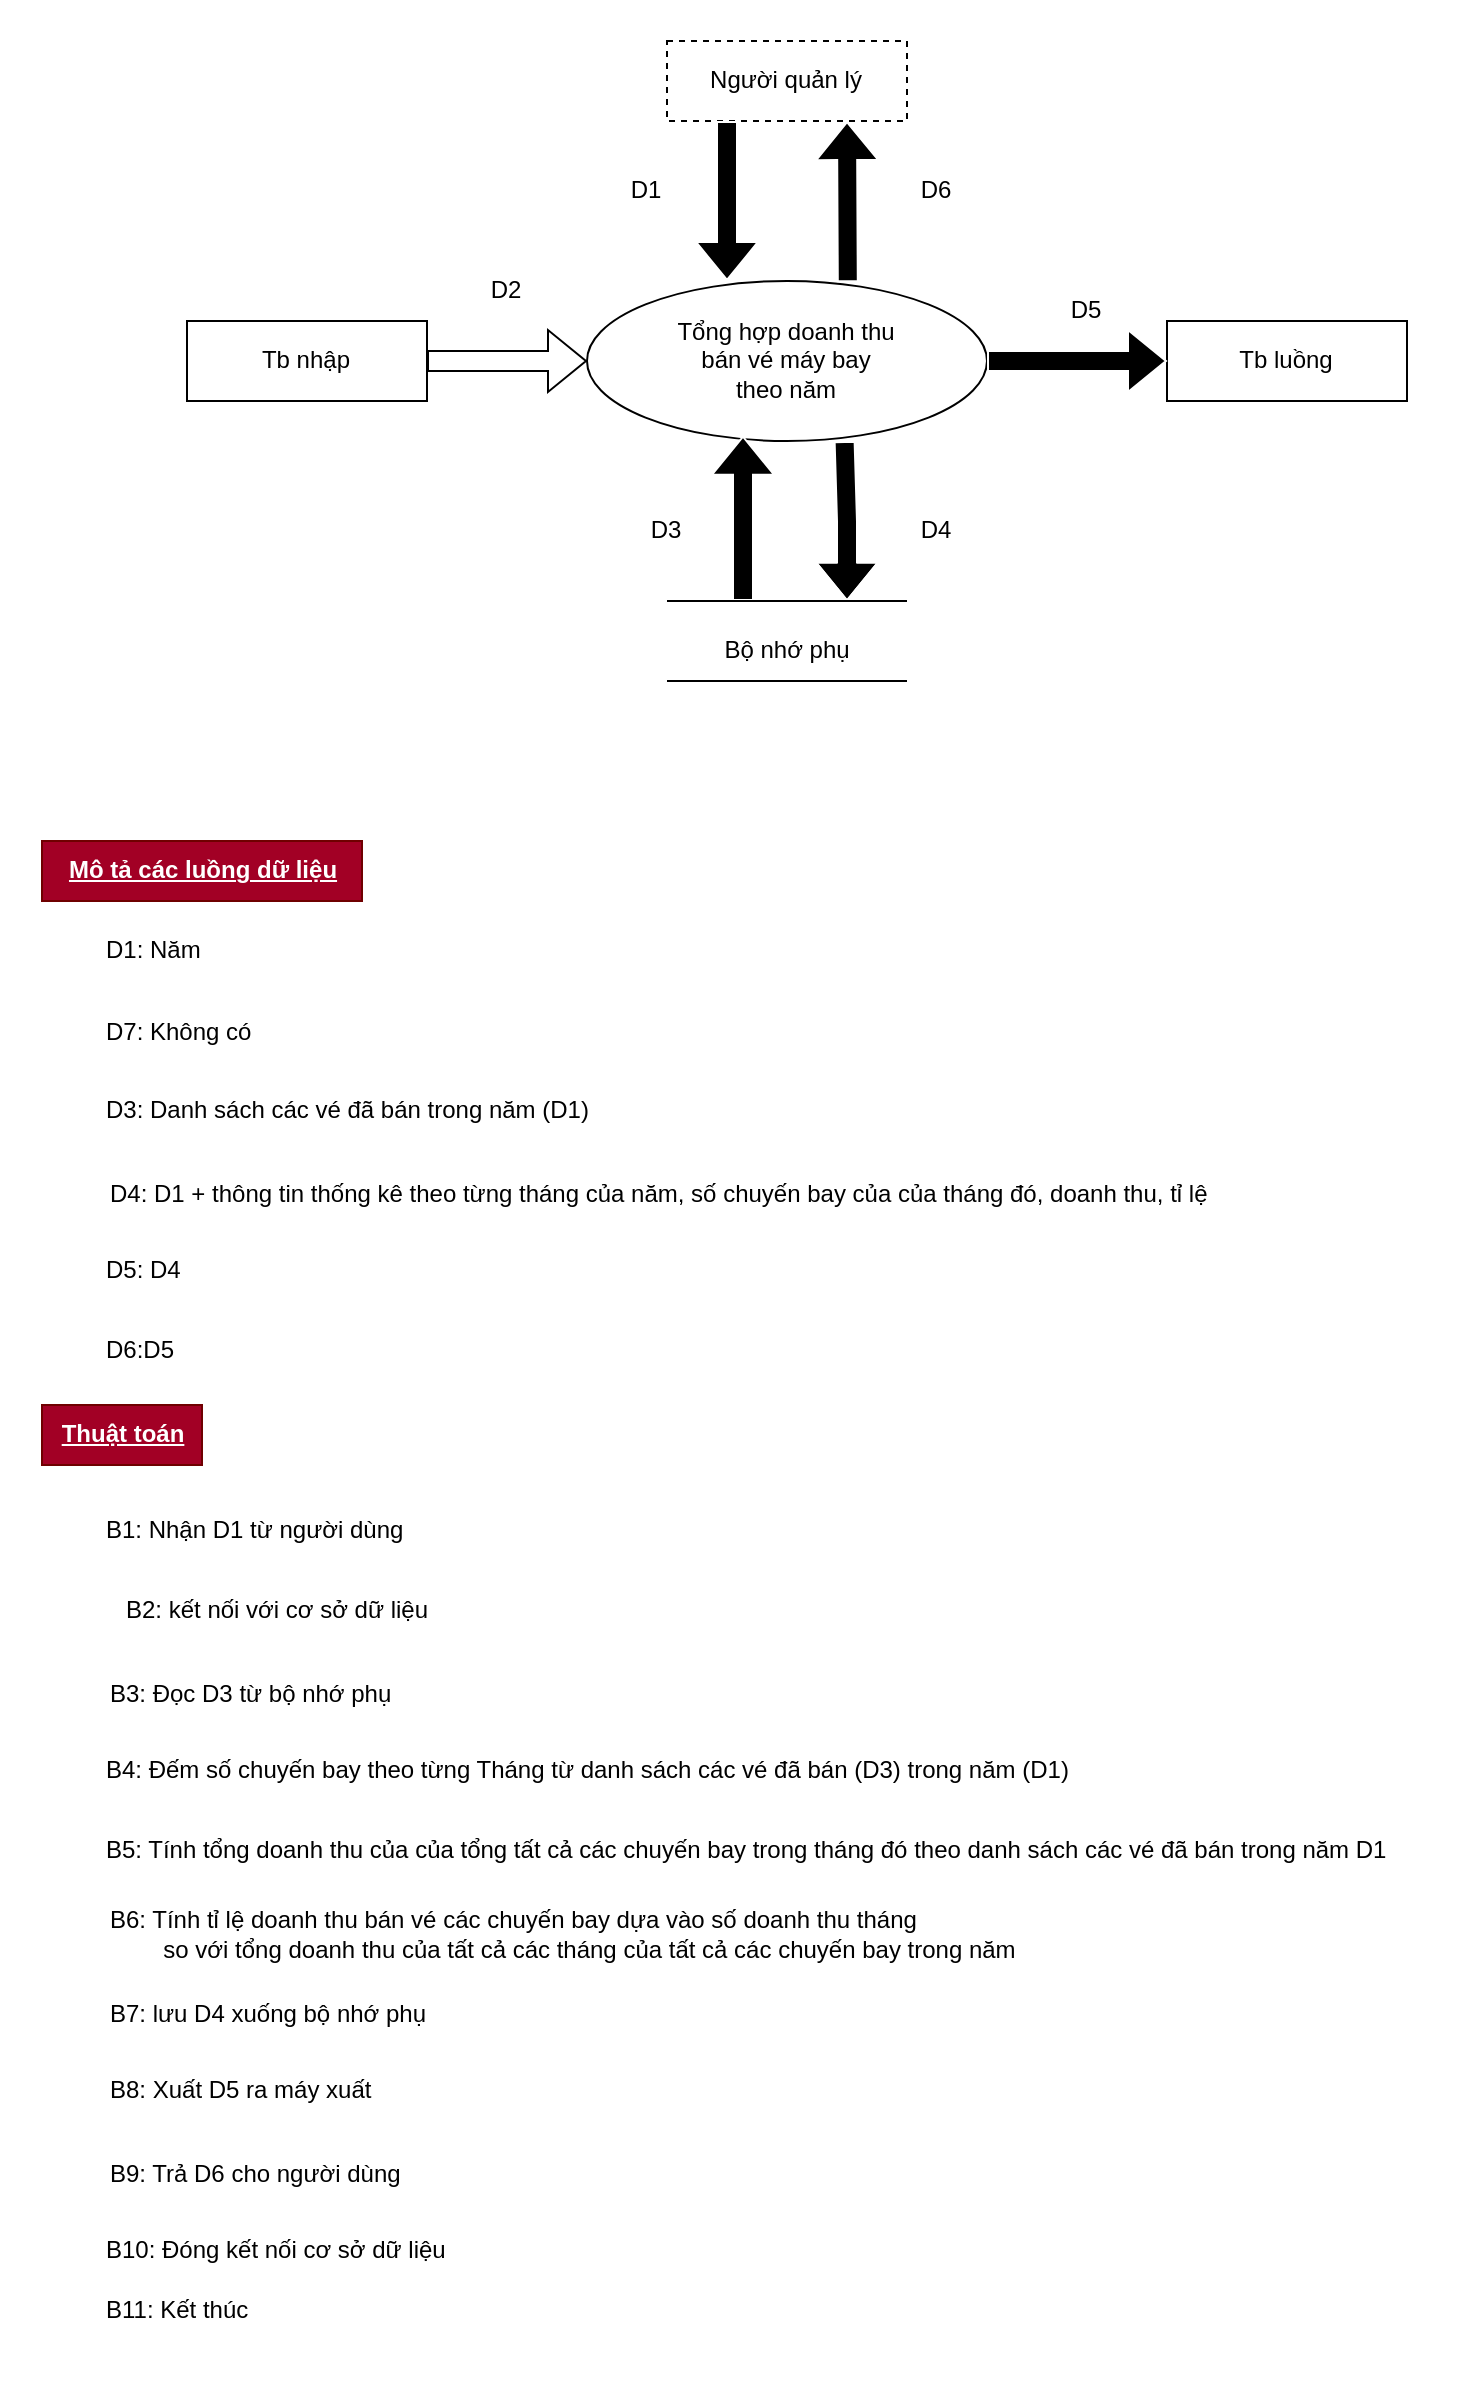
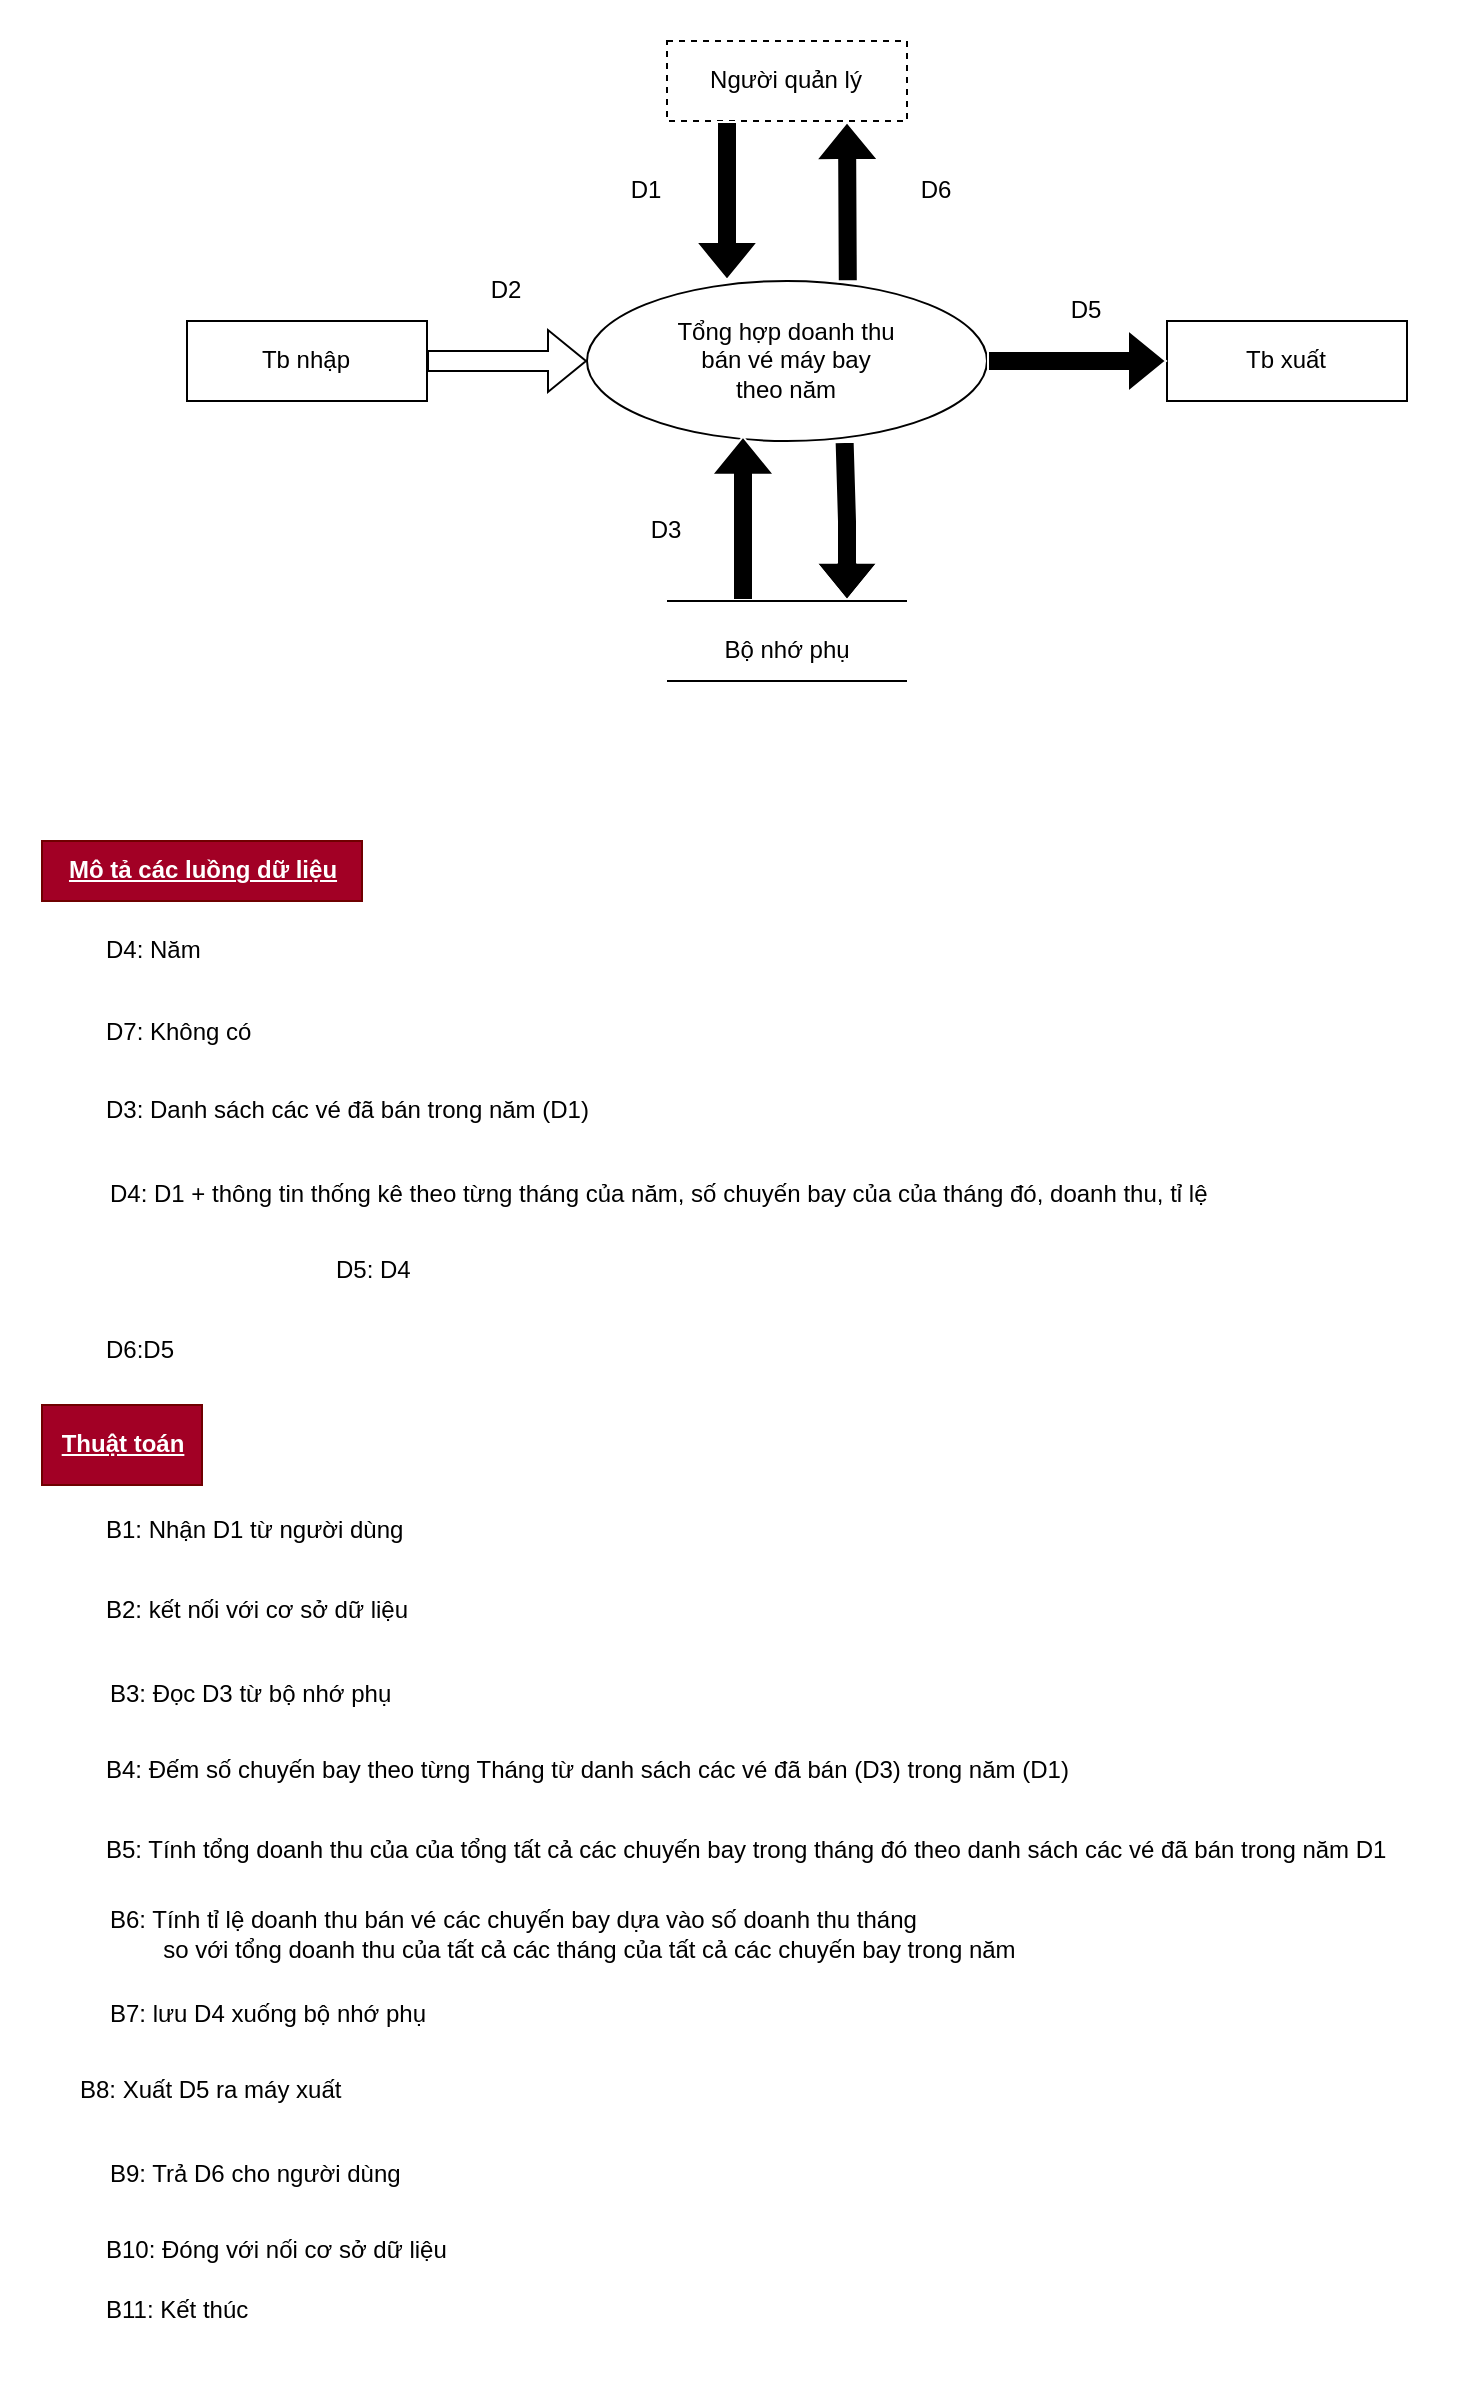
(1287, 361) -> (1287, 361)
(937, 531) -> none
(148, 951) -> (148, 951)
(162, 1271) -> (392, 1271)
(122, 1435) -> (122, 1445)
(292, 1611) -> (272, 1611)
(257, 2091) -> (227, 2091)
(281, 2251) -> (278, 2251)
